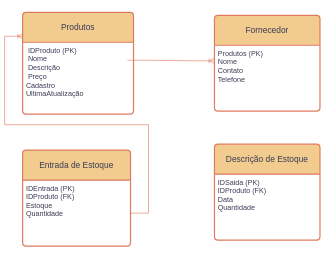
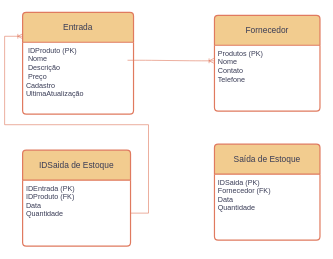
(78, 27) -> (78, 27)
(267, 159) -> (267, 159)
(77, 165) -> (77, 165)
(245, 196) -> (247, 196)
(53, 202) -> (53, 202)
